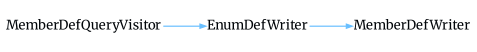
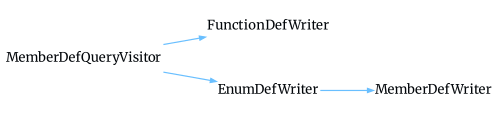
none -> (268, 26)
